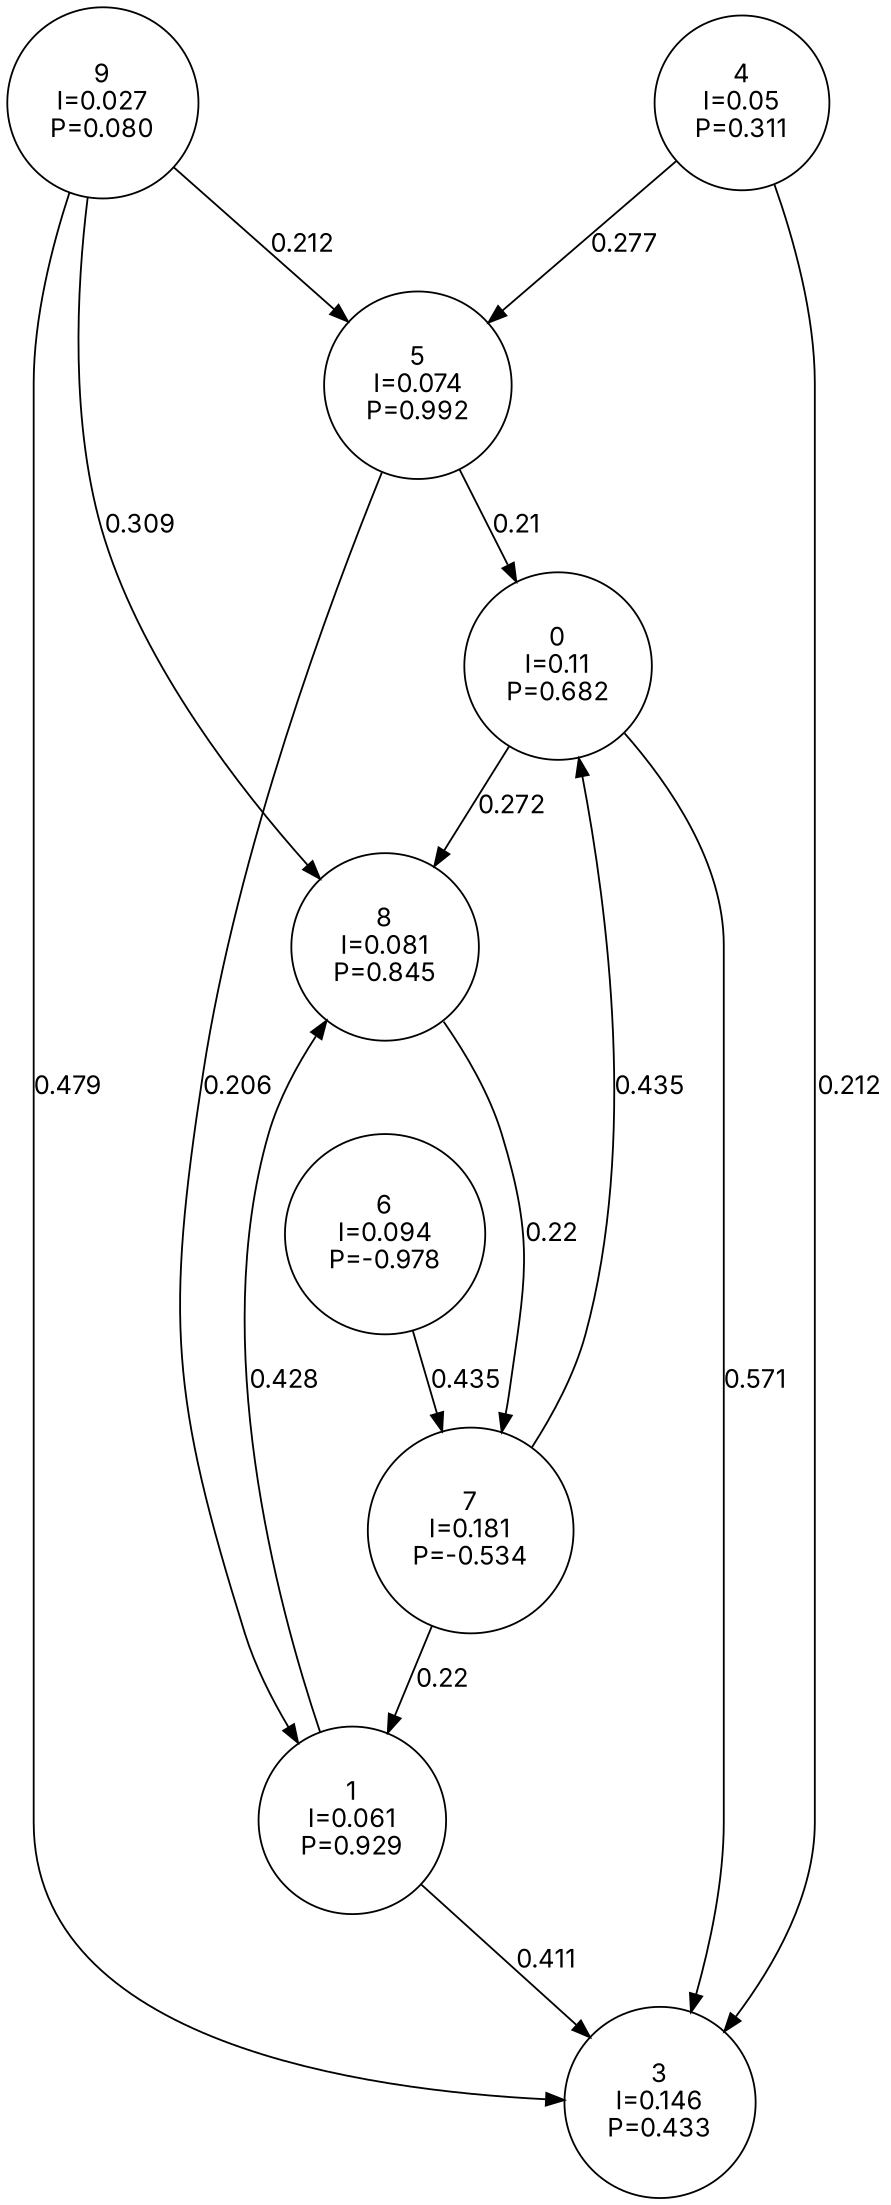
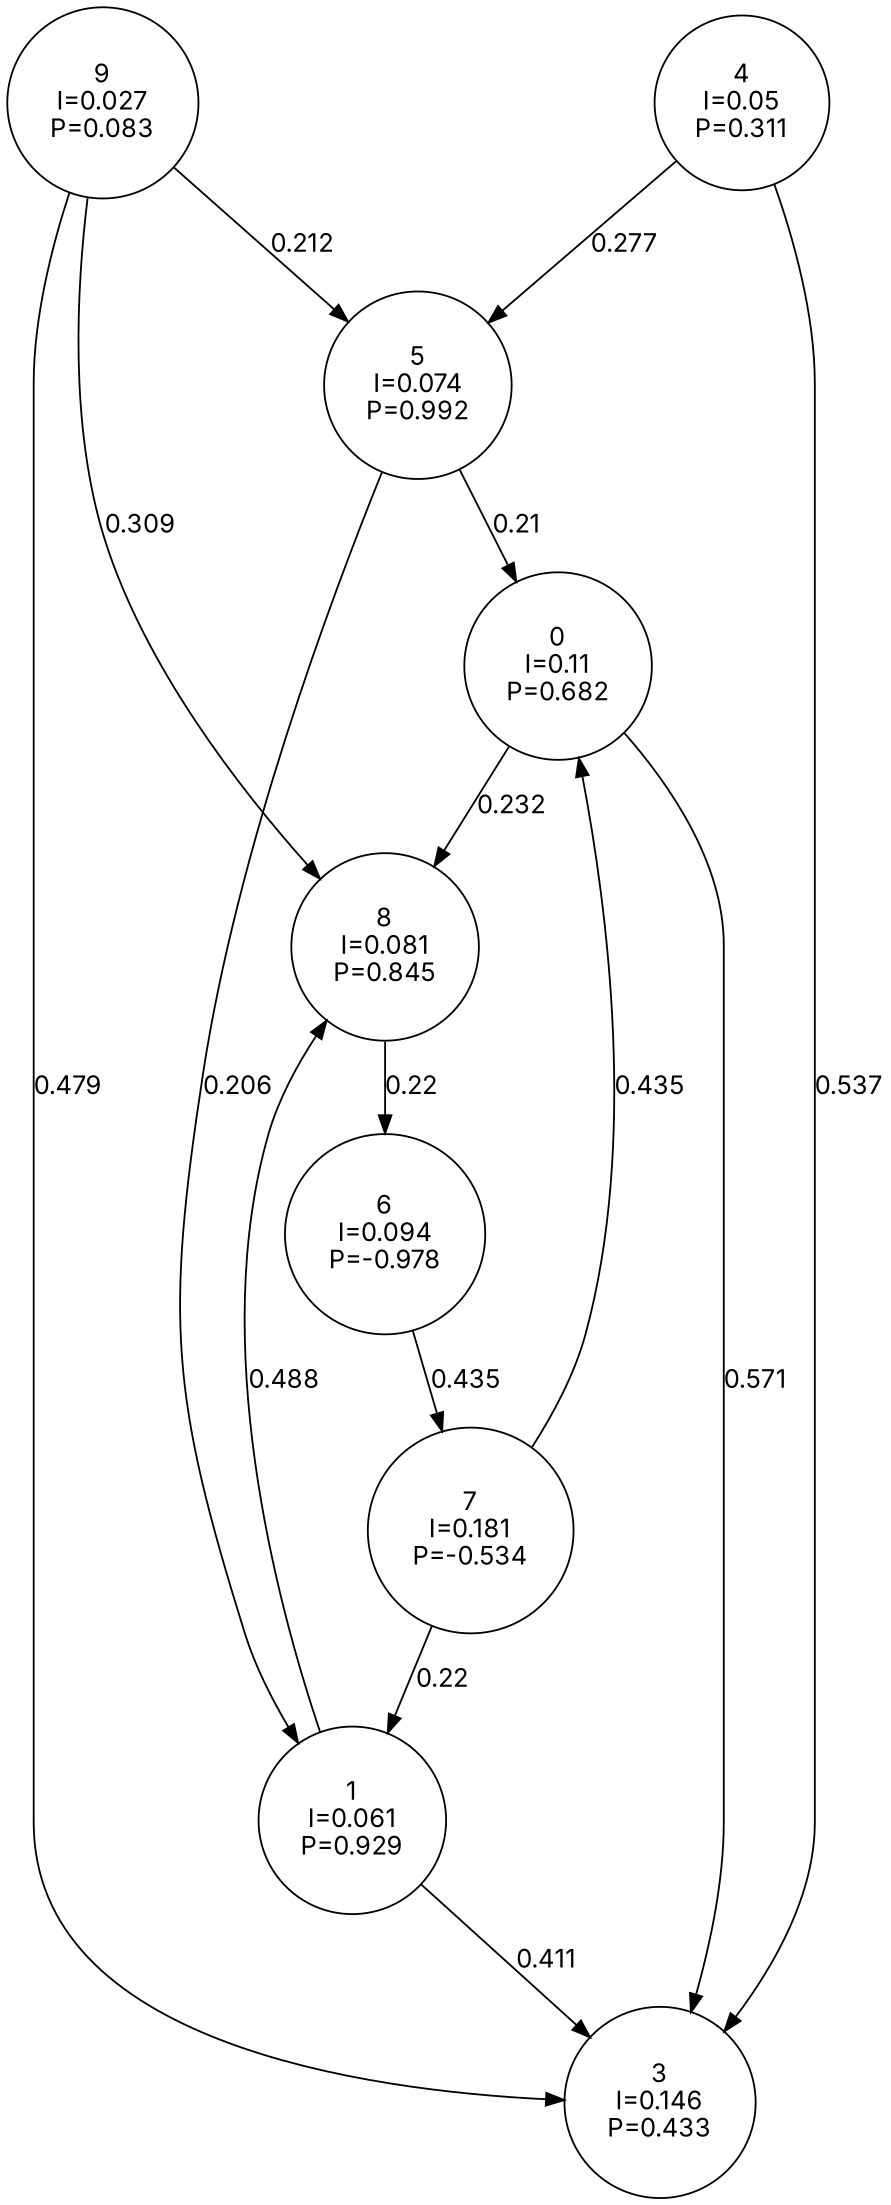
(103, 103) -> (103, 103)
(512, 807) -> (512, 807)
(849, 1087) -> (849, 1087)
(520, 1210) -> (385, 1078)
(285, 1381) -> (285, 1381)
